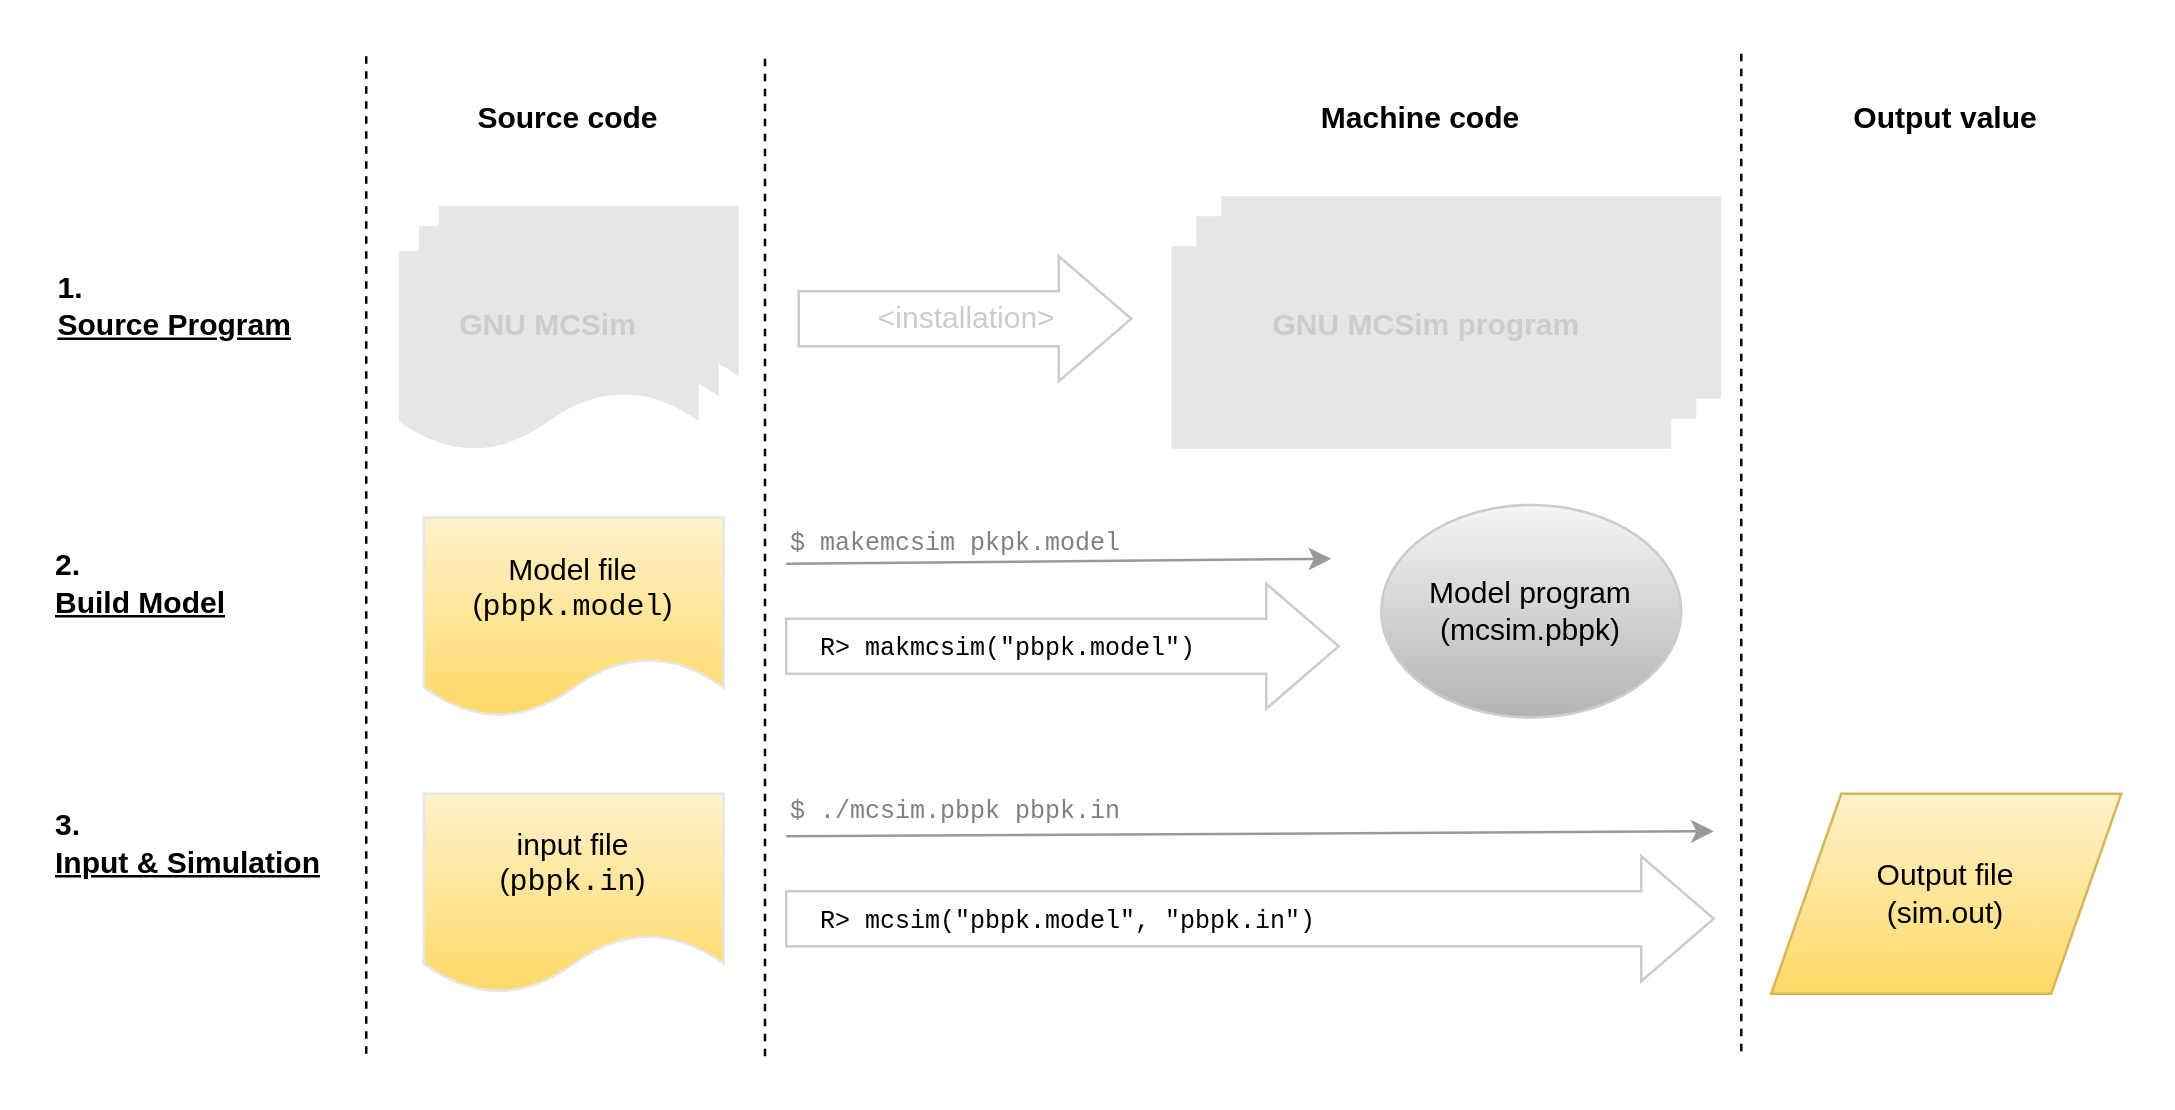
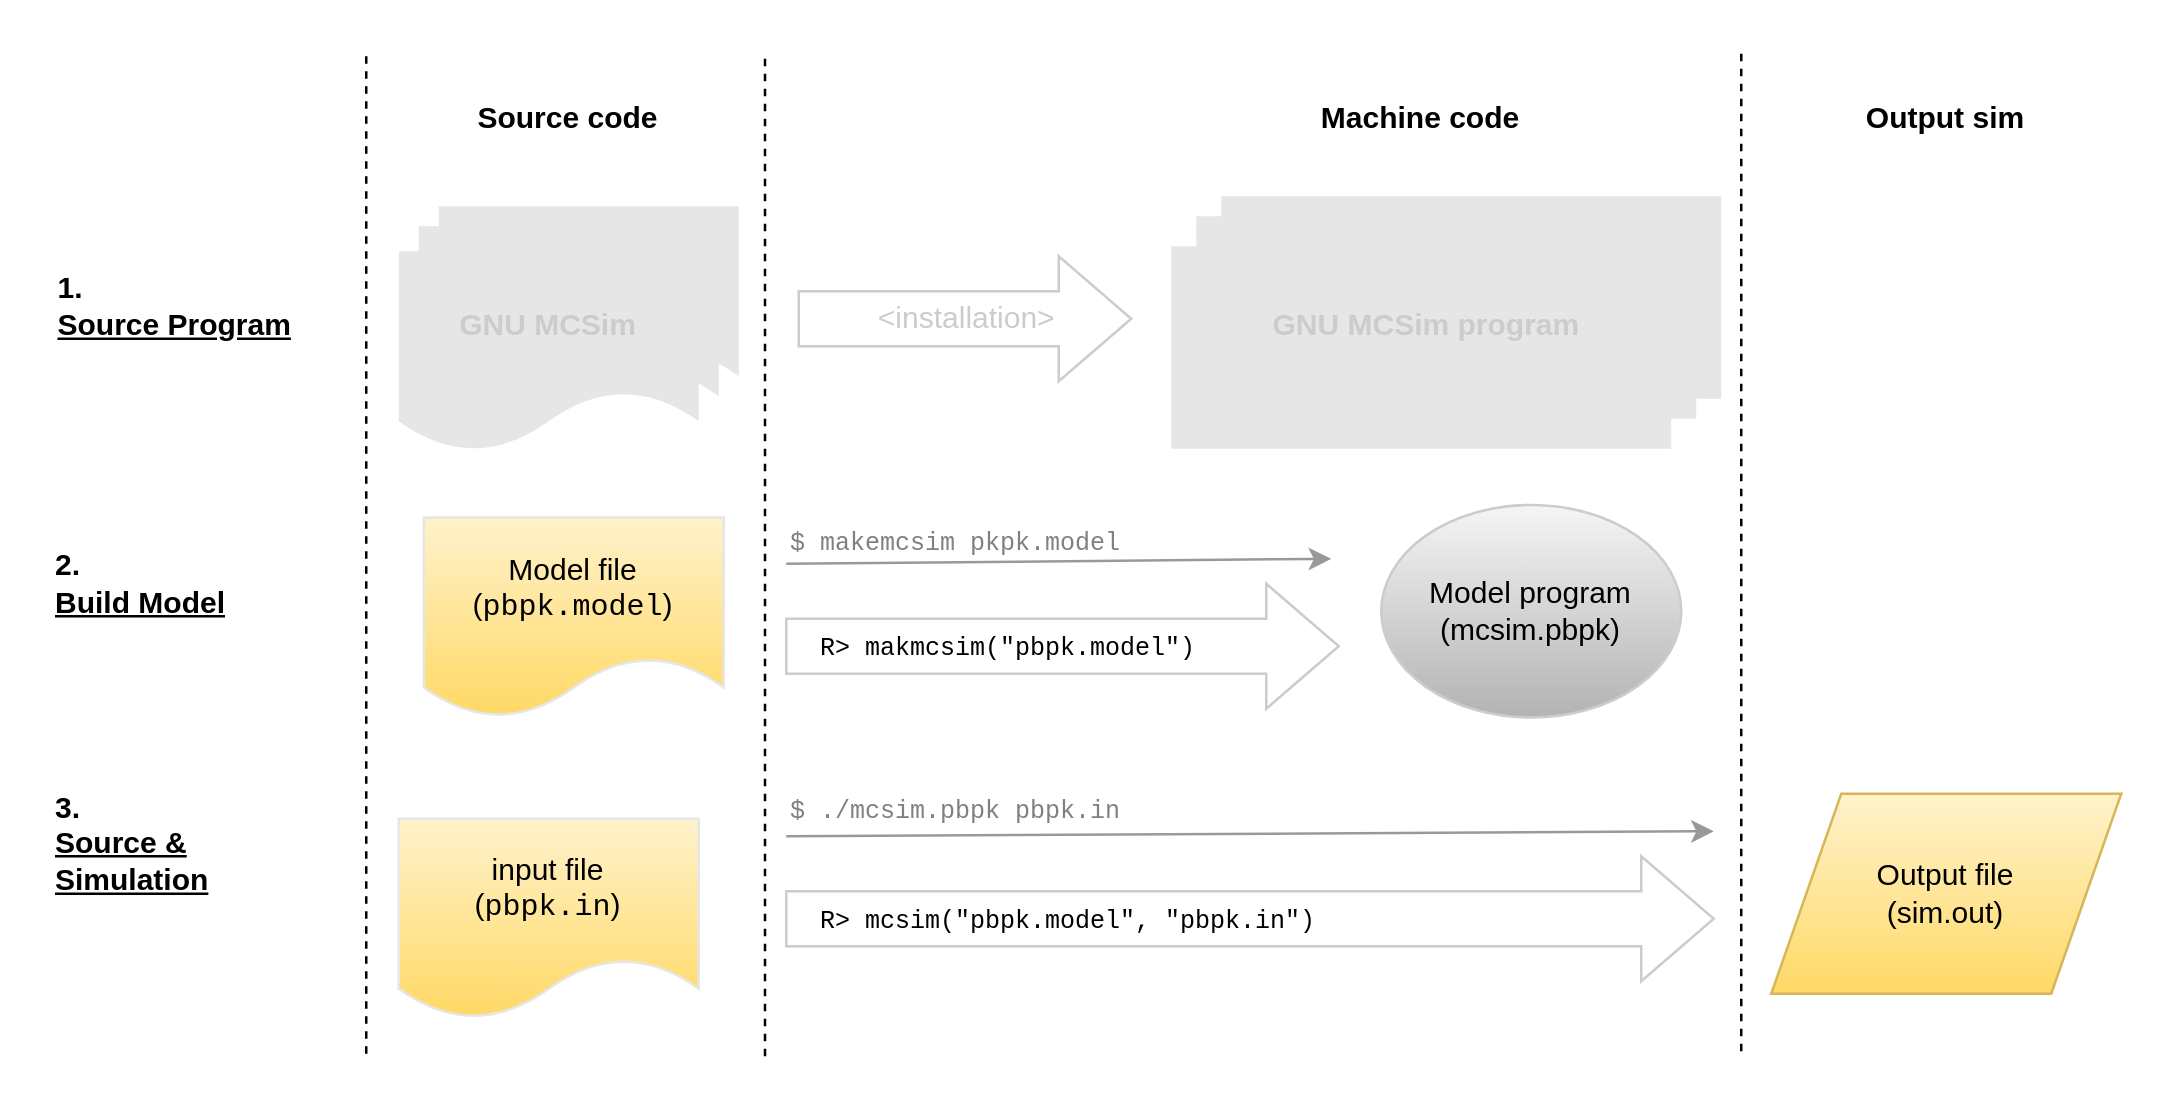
(1946, 119) -> (1946, 119)
(188, 844) -> (191, 844)
(574, 894) -> (549, 919)
